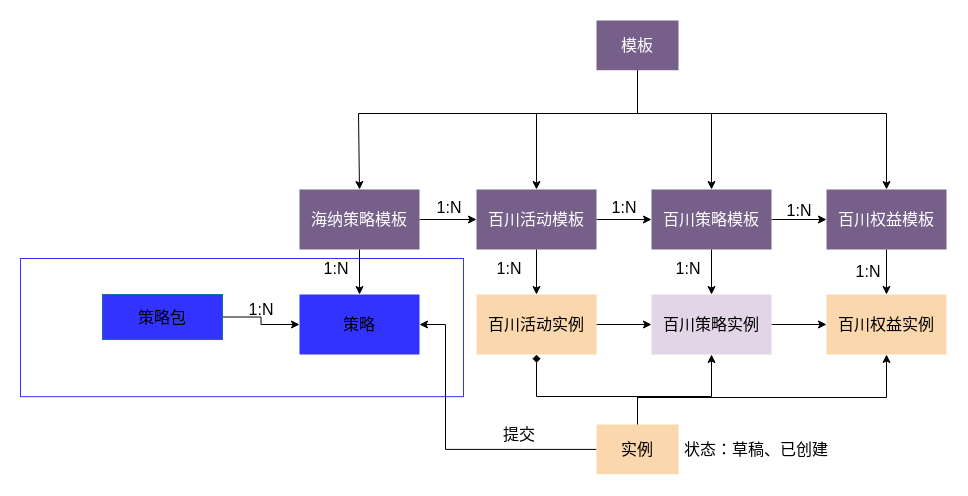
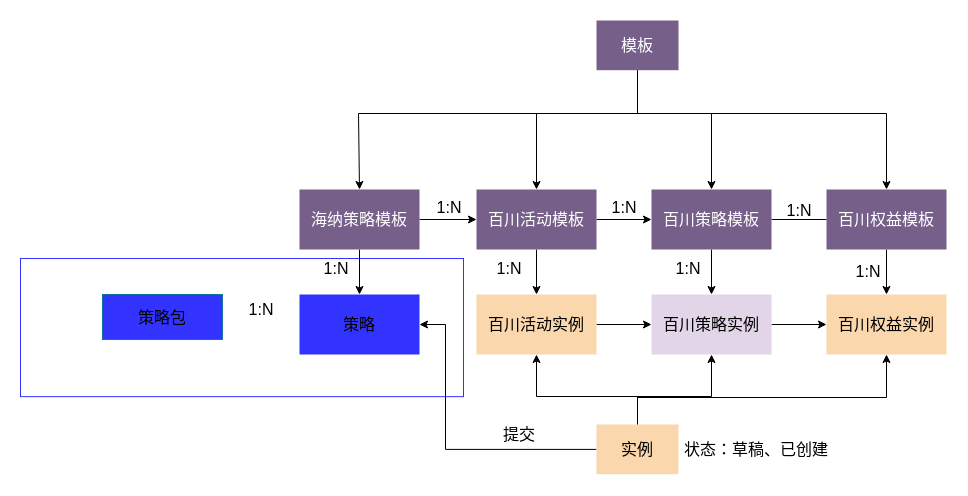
(818, 220) -> (820, 220)
(261, 317) -> none
(537, 363) -> (537, 362)
